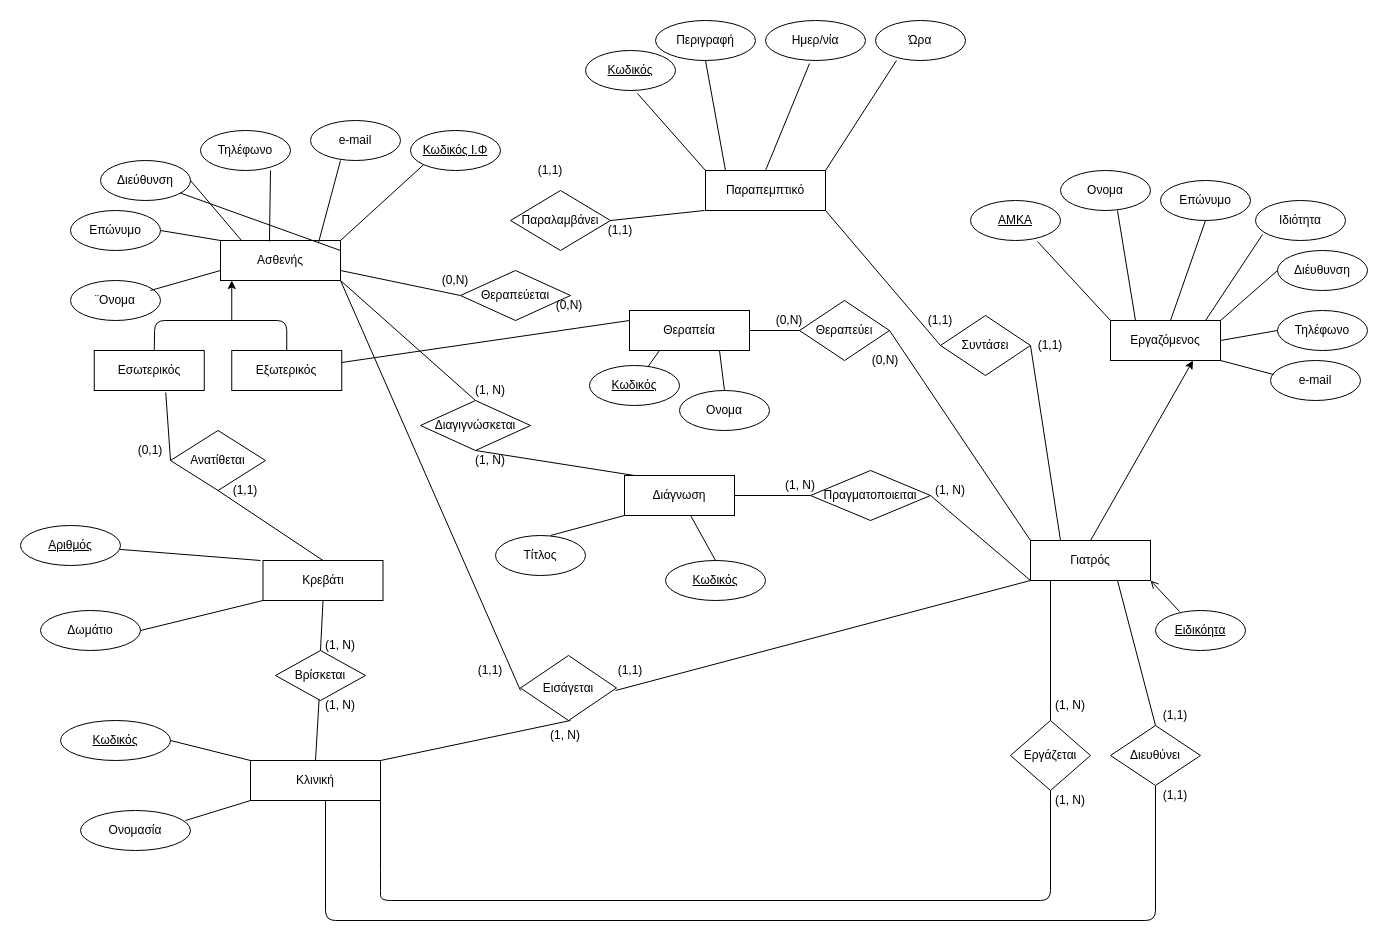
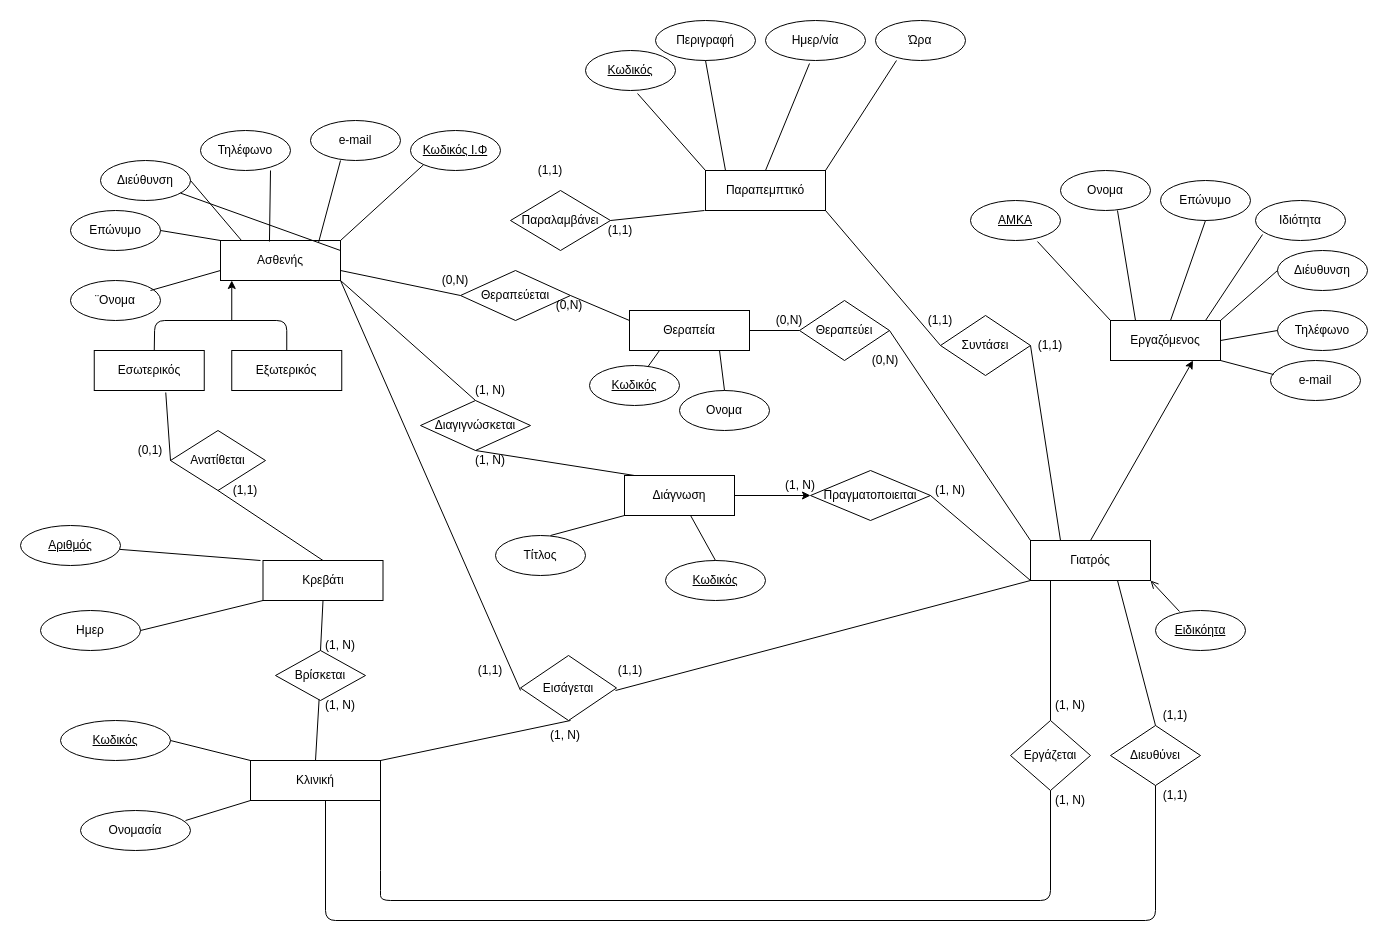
(486, 341) -> (600, 308)
(804, 496) -> (802, 496)
(91, 631) -> (91, 631)
